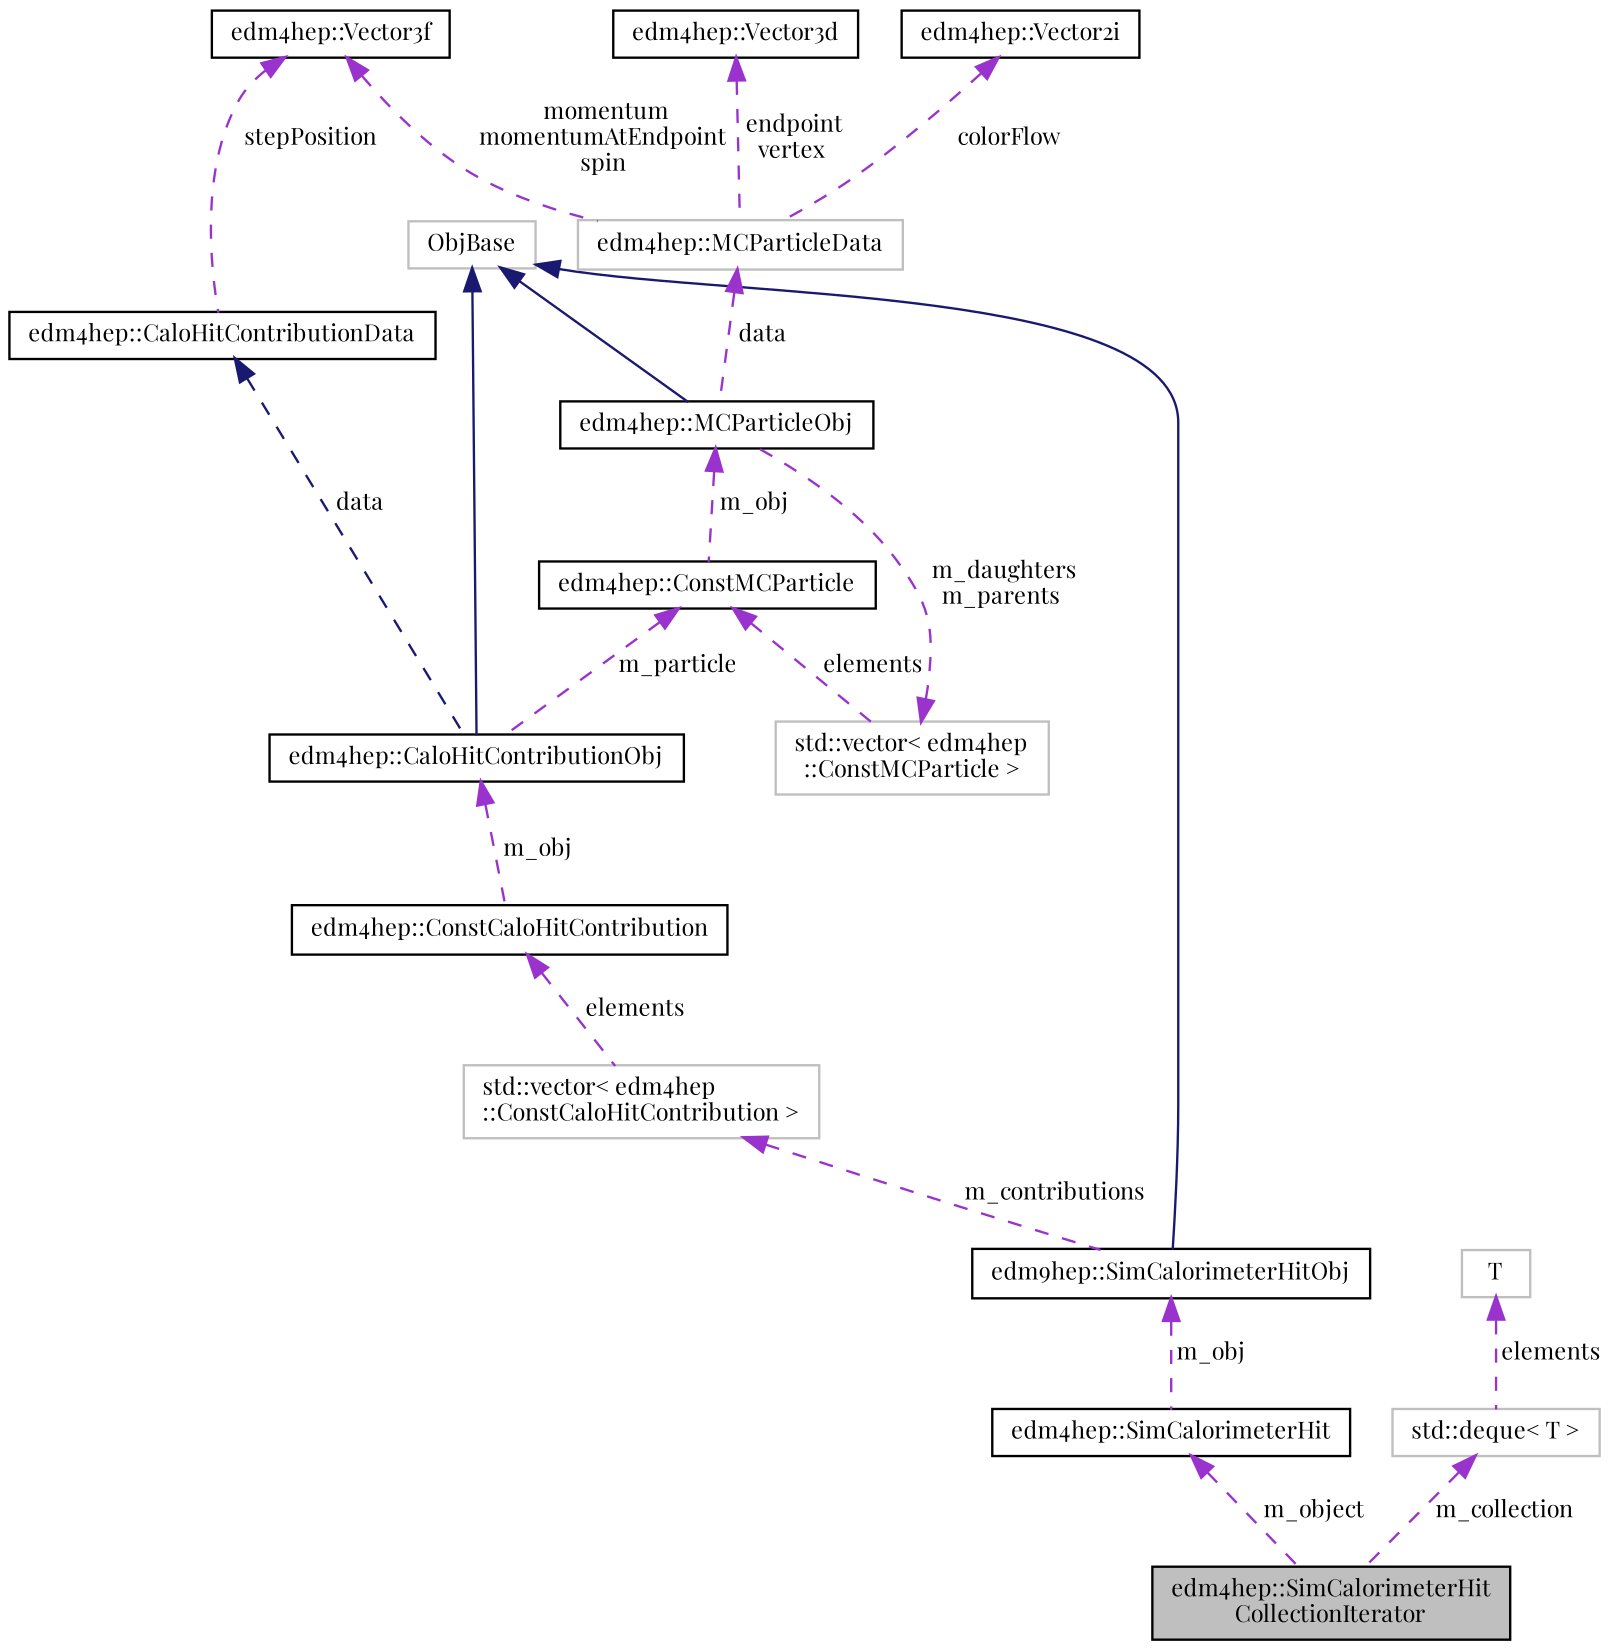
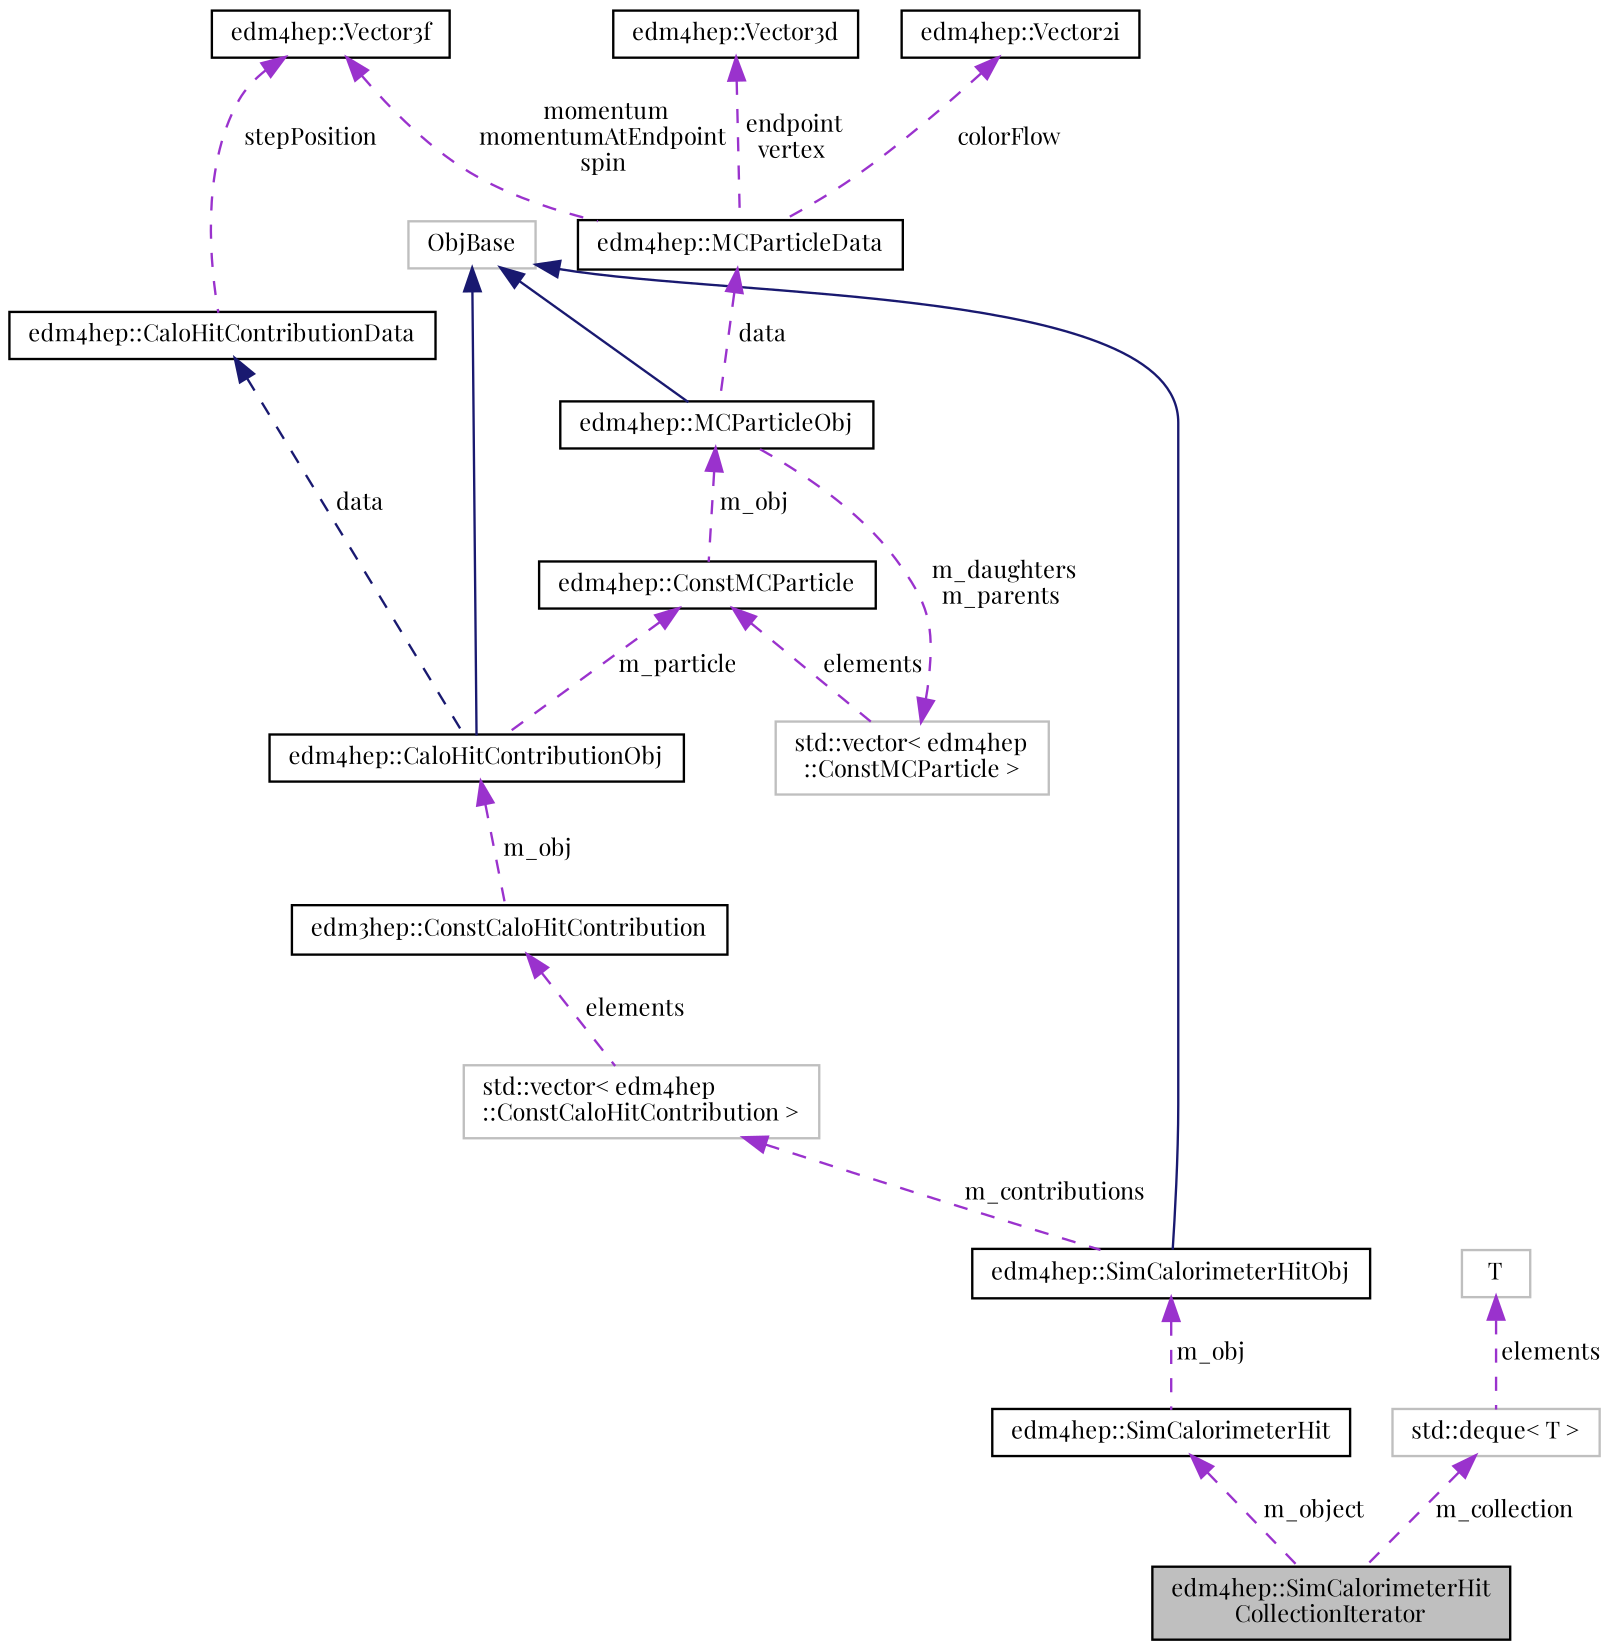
(740, 245) -> (740, 245)
(510, 930) -> (510, 930)
(1171, 1274) -> (1171, 1274)
